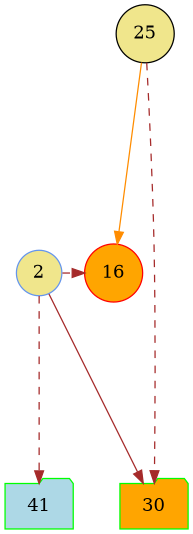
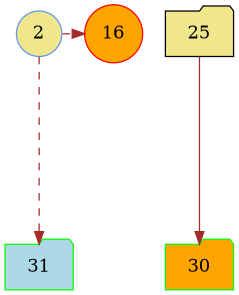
(145, 34) -> (199, 34)
(130, 147) -> none
(154, 267) -> (199, 144)
(93, 383) -> none
(39, 506) -> (39, 267)
